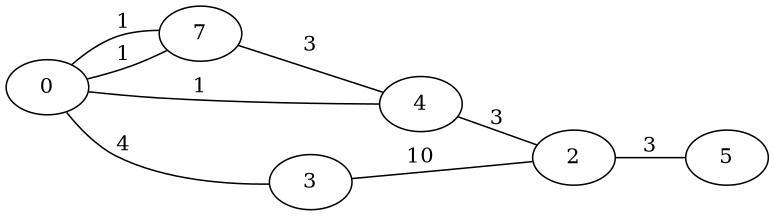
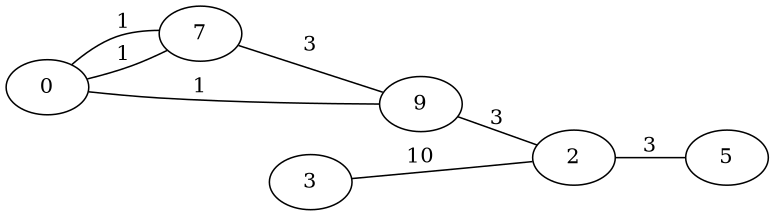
(421, 104) -> (421, 104)
(159, 172) -> none
